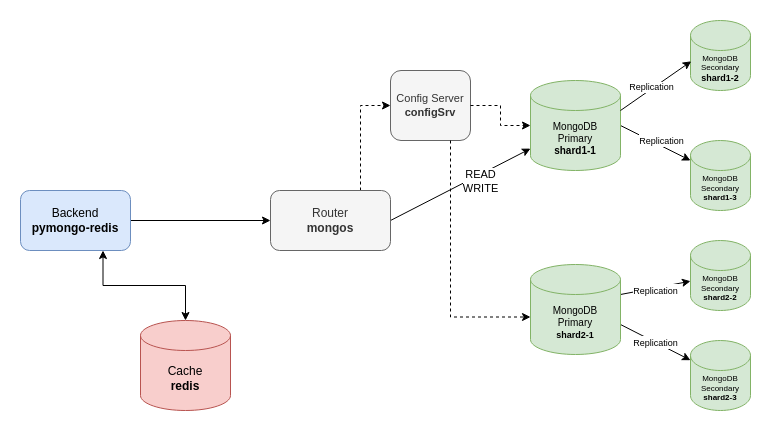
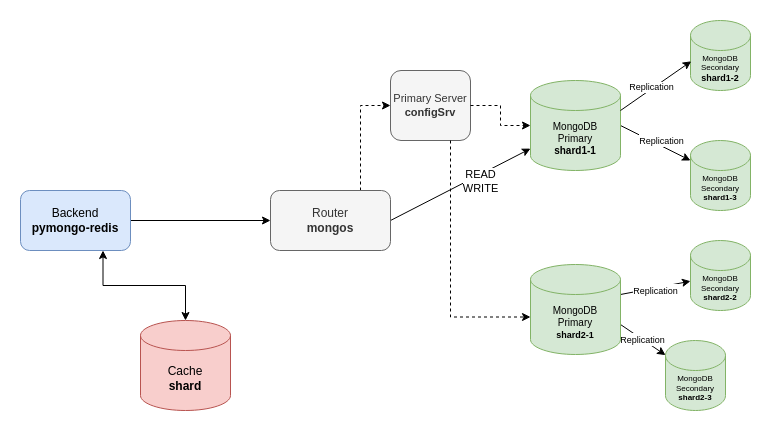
(431, 106) -> (431, 106)
(721, 376) -> (696, 376)
(186, 379) -> (186, 379)
